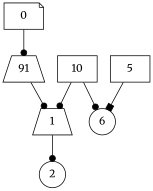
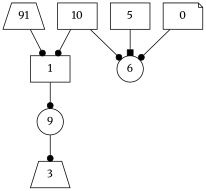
(24, 40) -> (157, 42)
(52, 122) -> (50, 69)
none -> (50, 175)
(52, 175) -> (50, 122)
